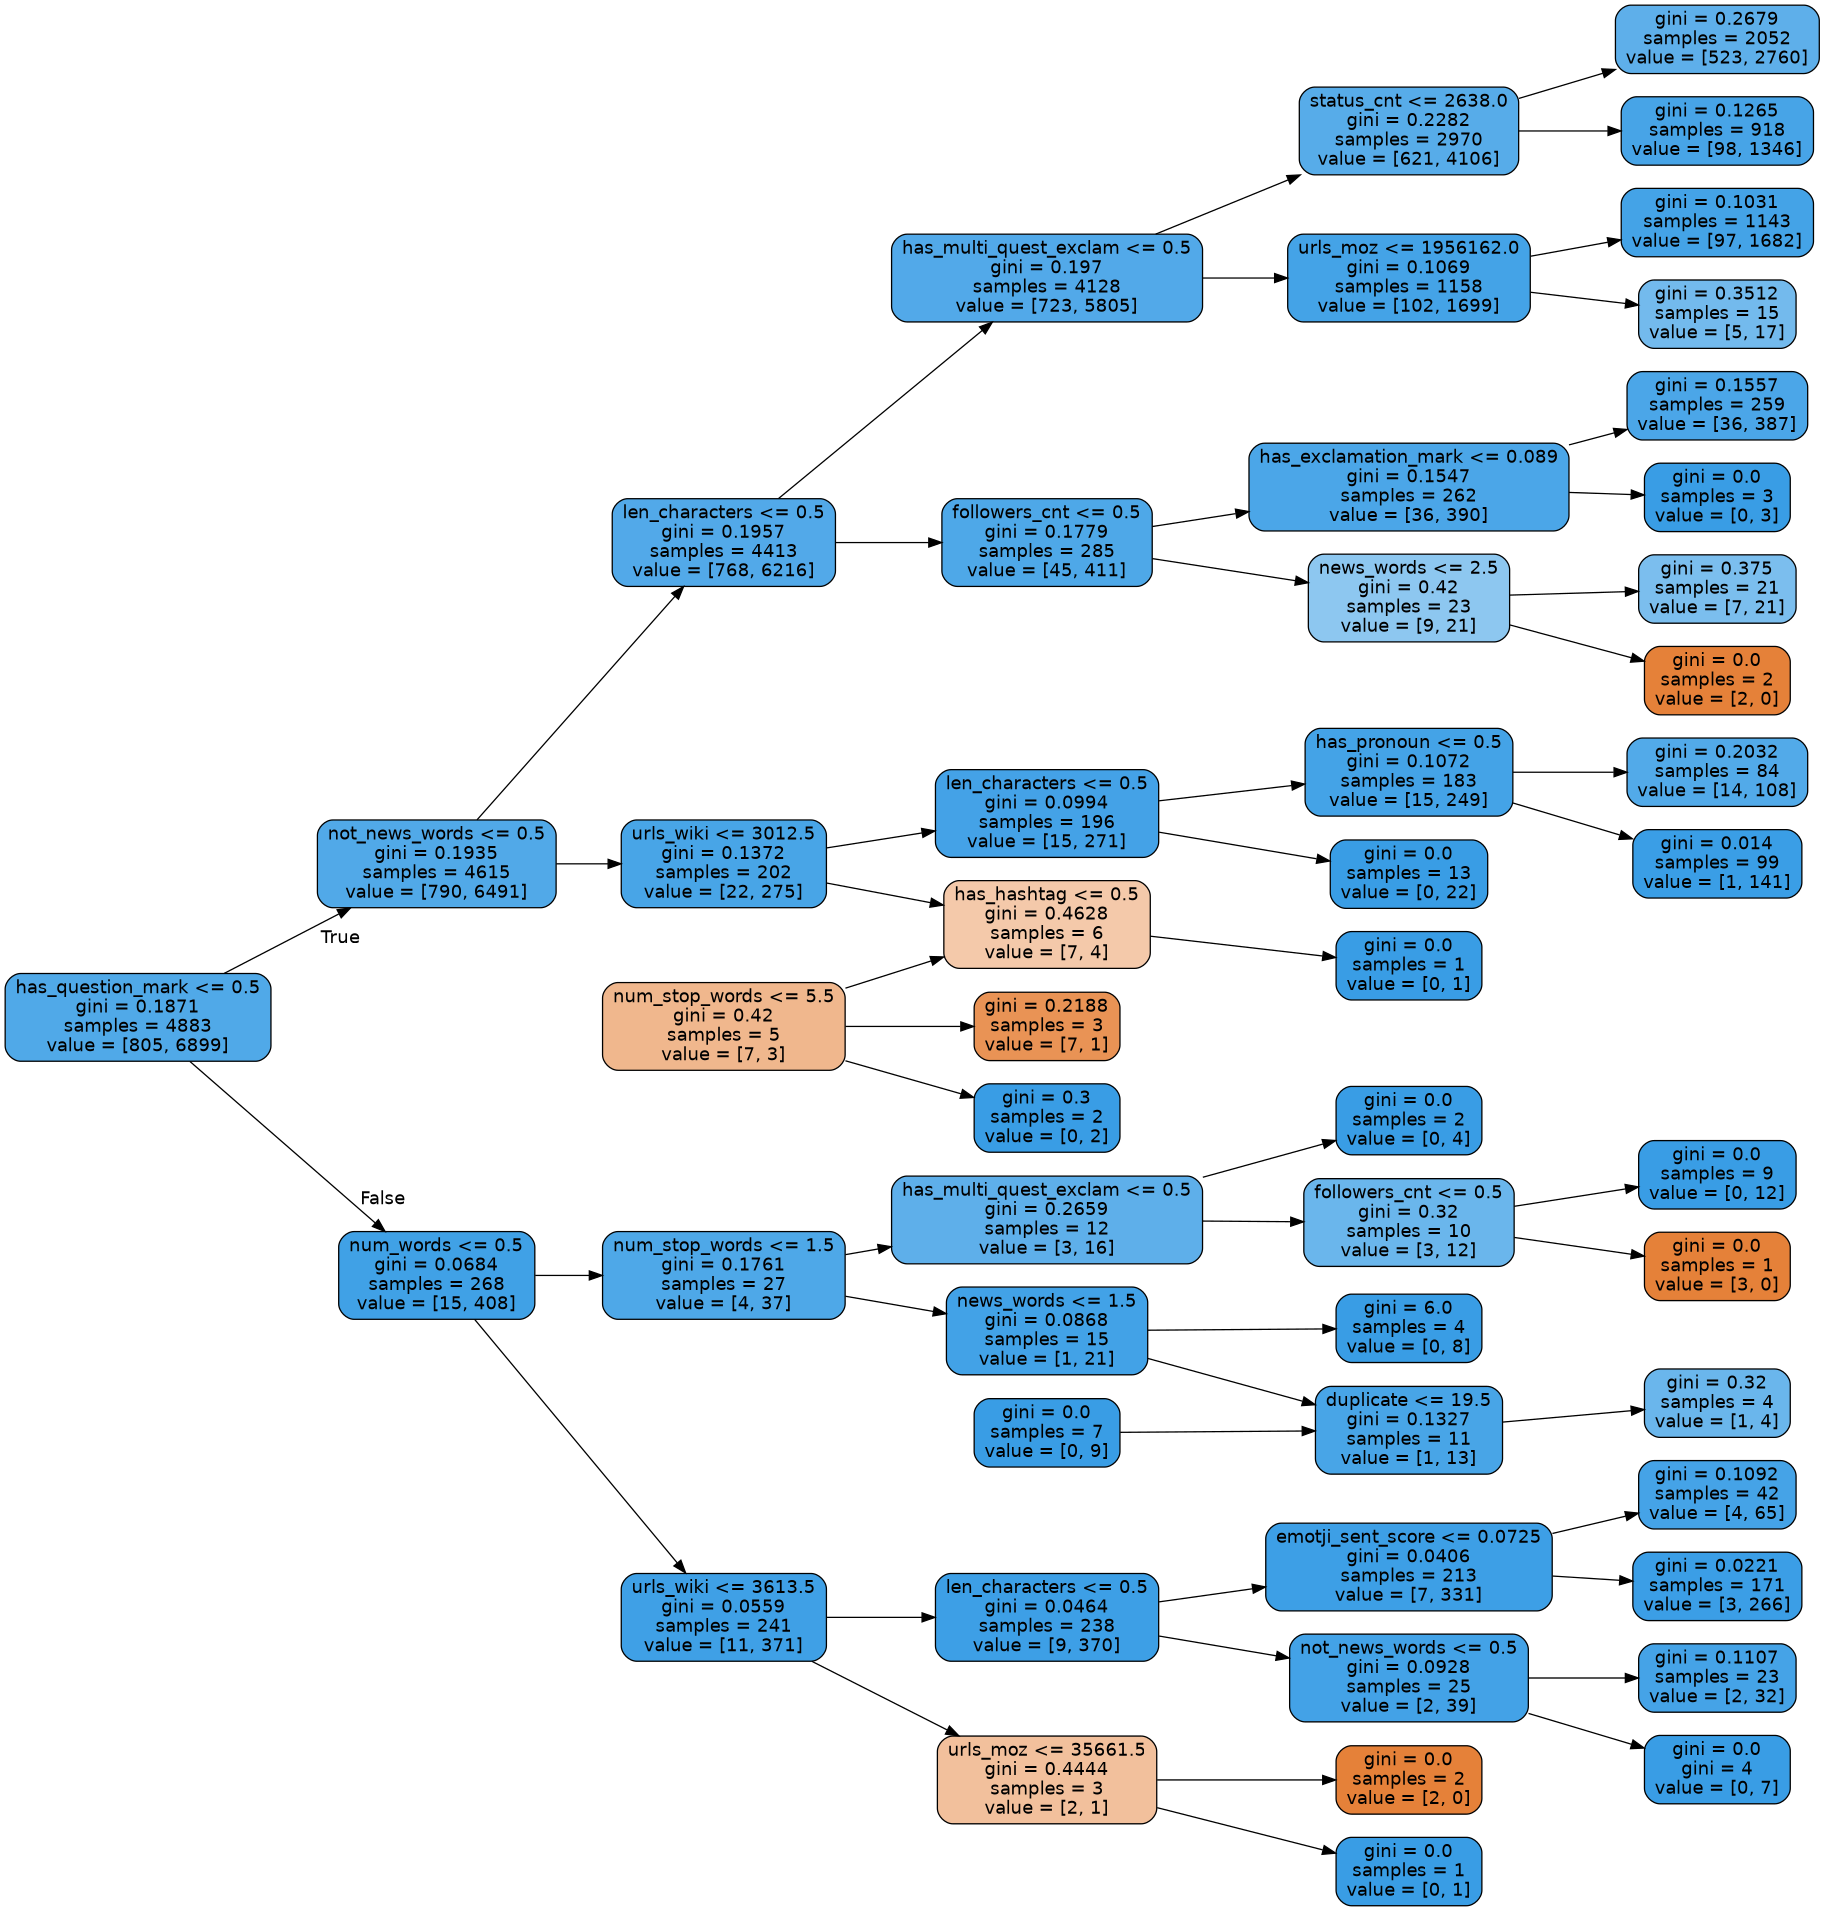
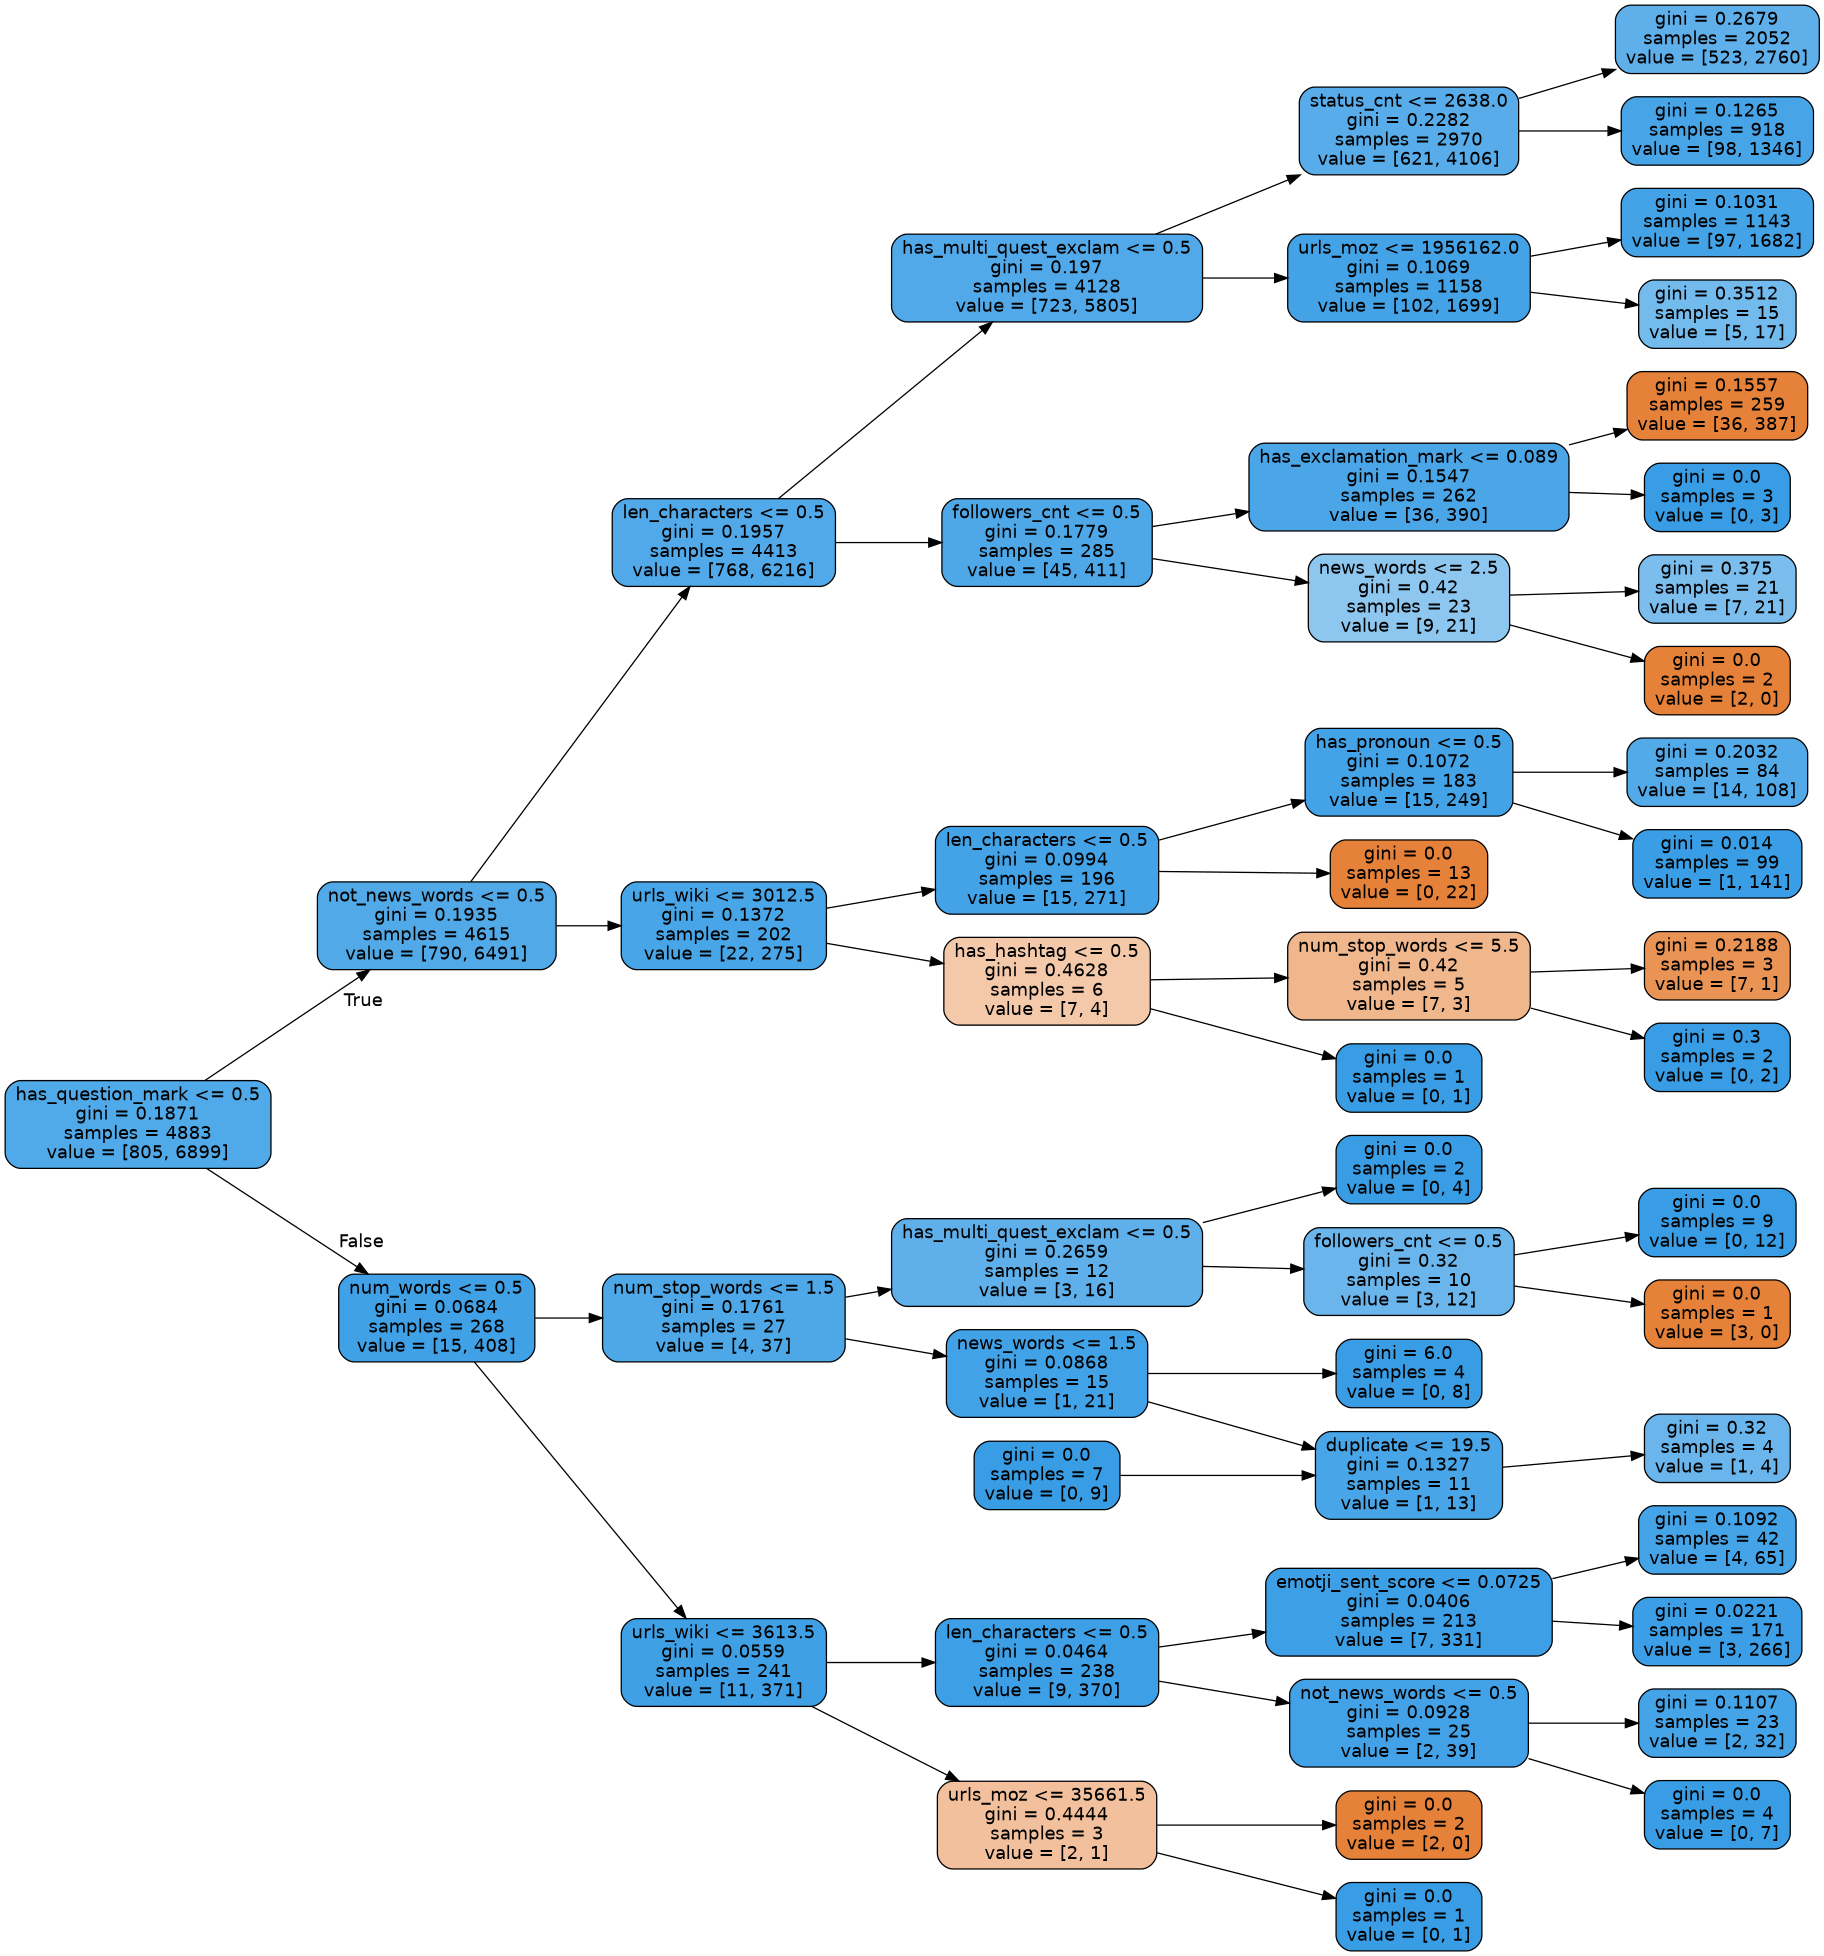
(1717, 406) -> (1717, 406)
(1409, 874) -> (1409, 874)
(888, 975) -> (1212, 979)
(1717, 1770) -> (1717, 1815)
